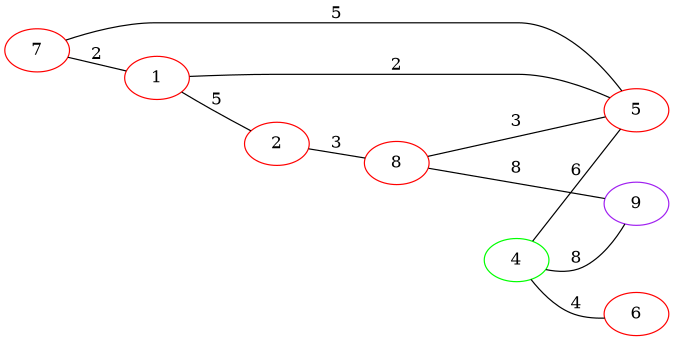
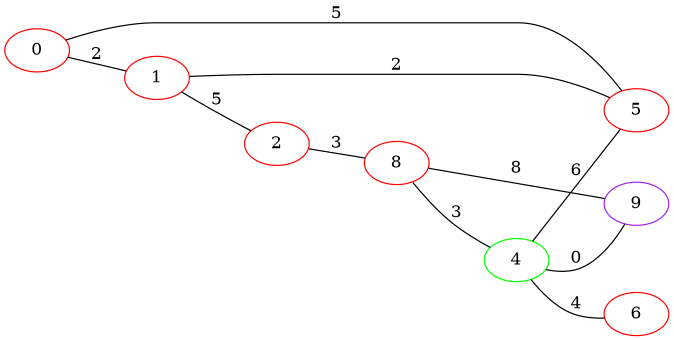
(37, 50) -> (37, 50)
(517, 137) -> (448, 219)
(577, 258) -> (577, 258)
